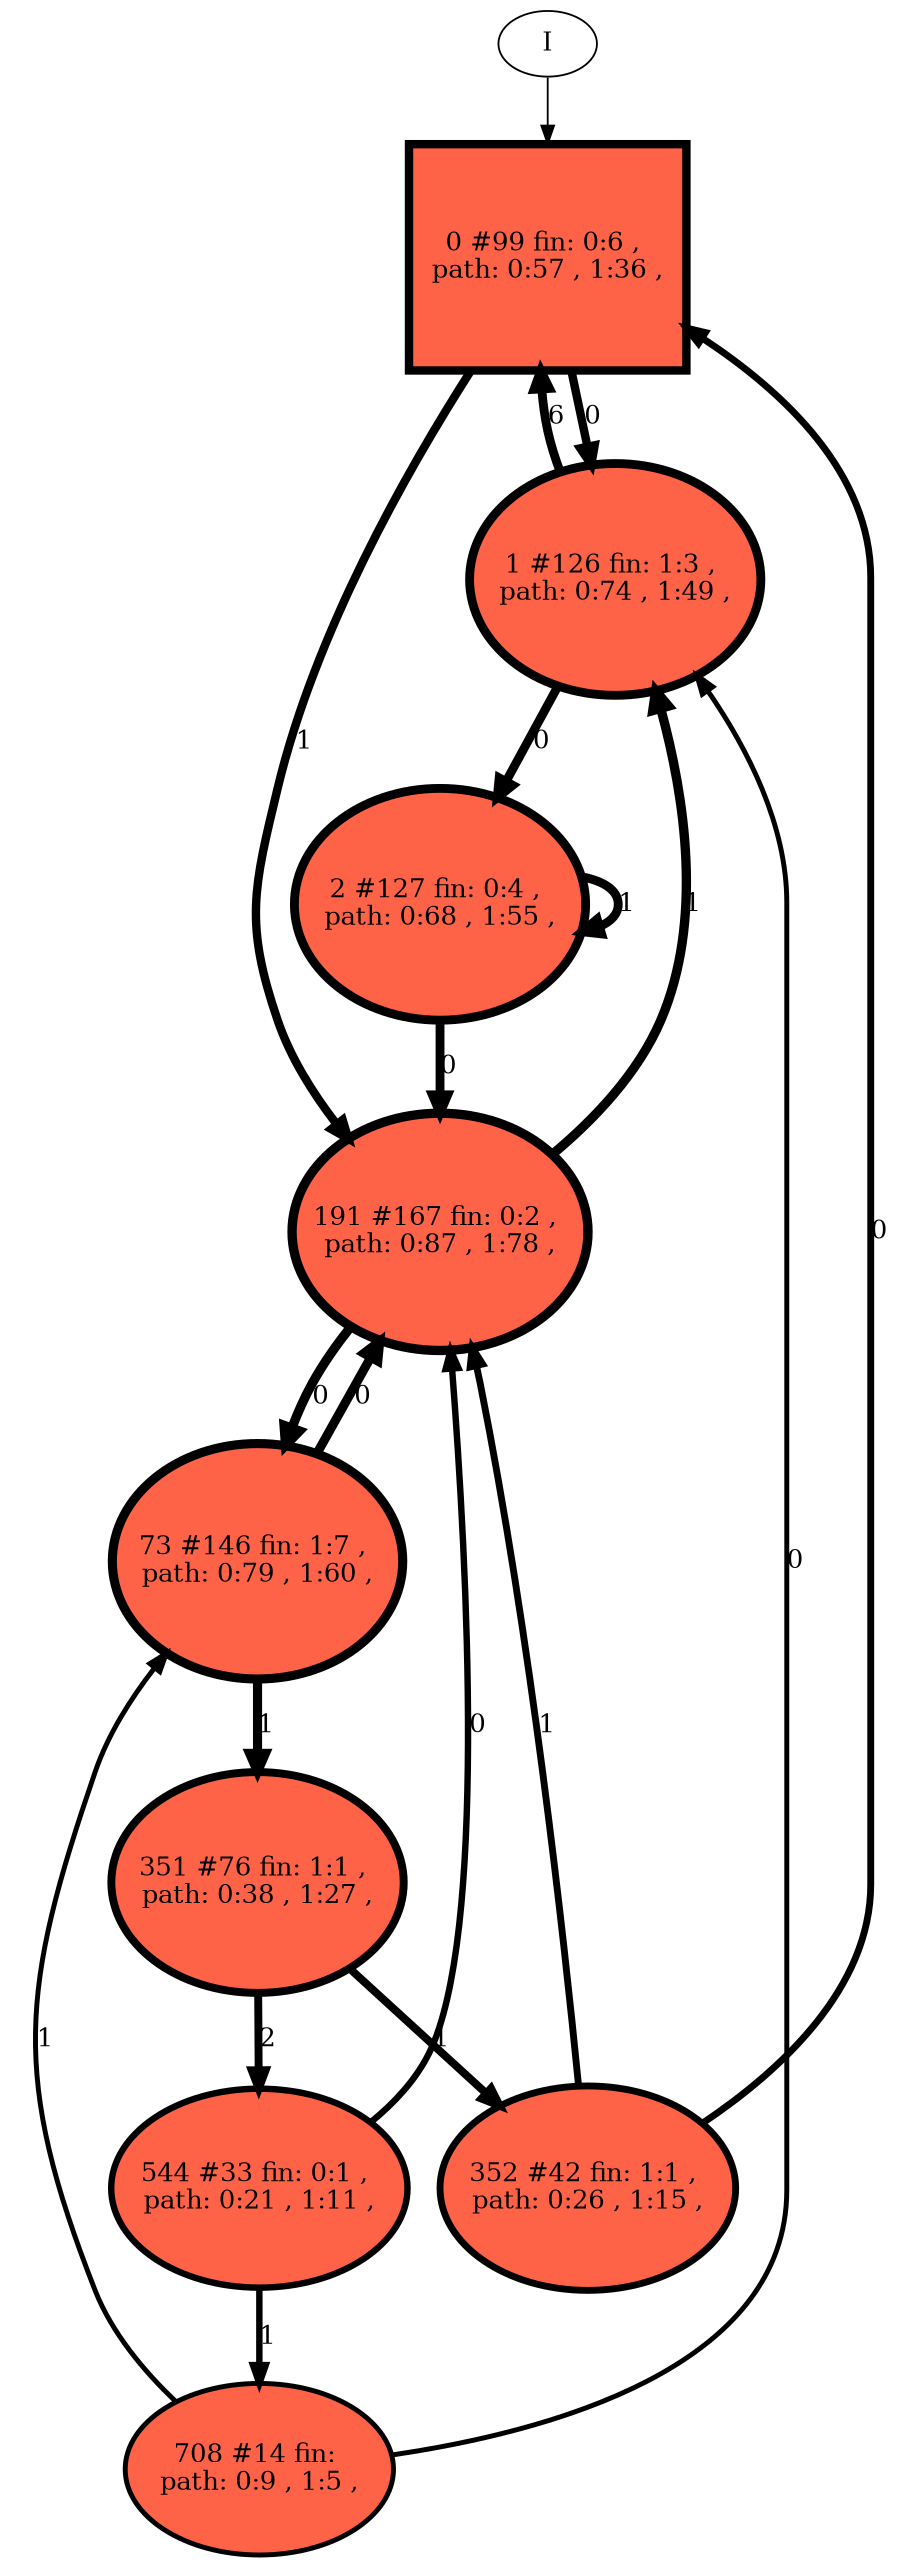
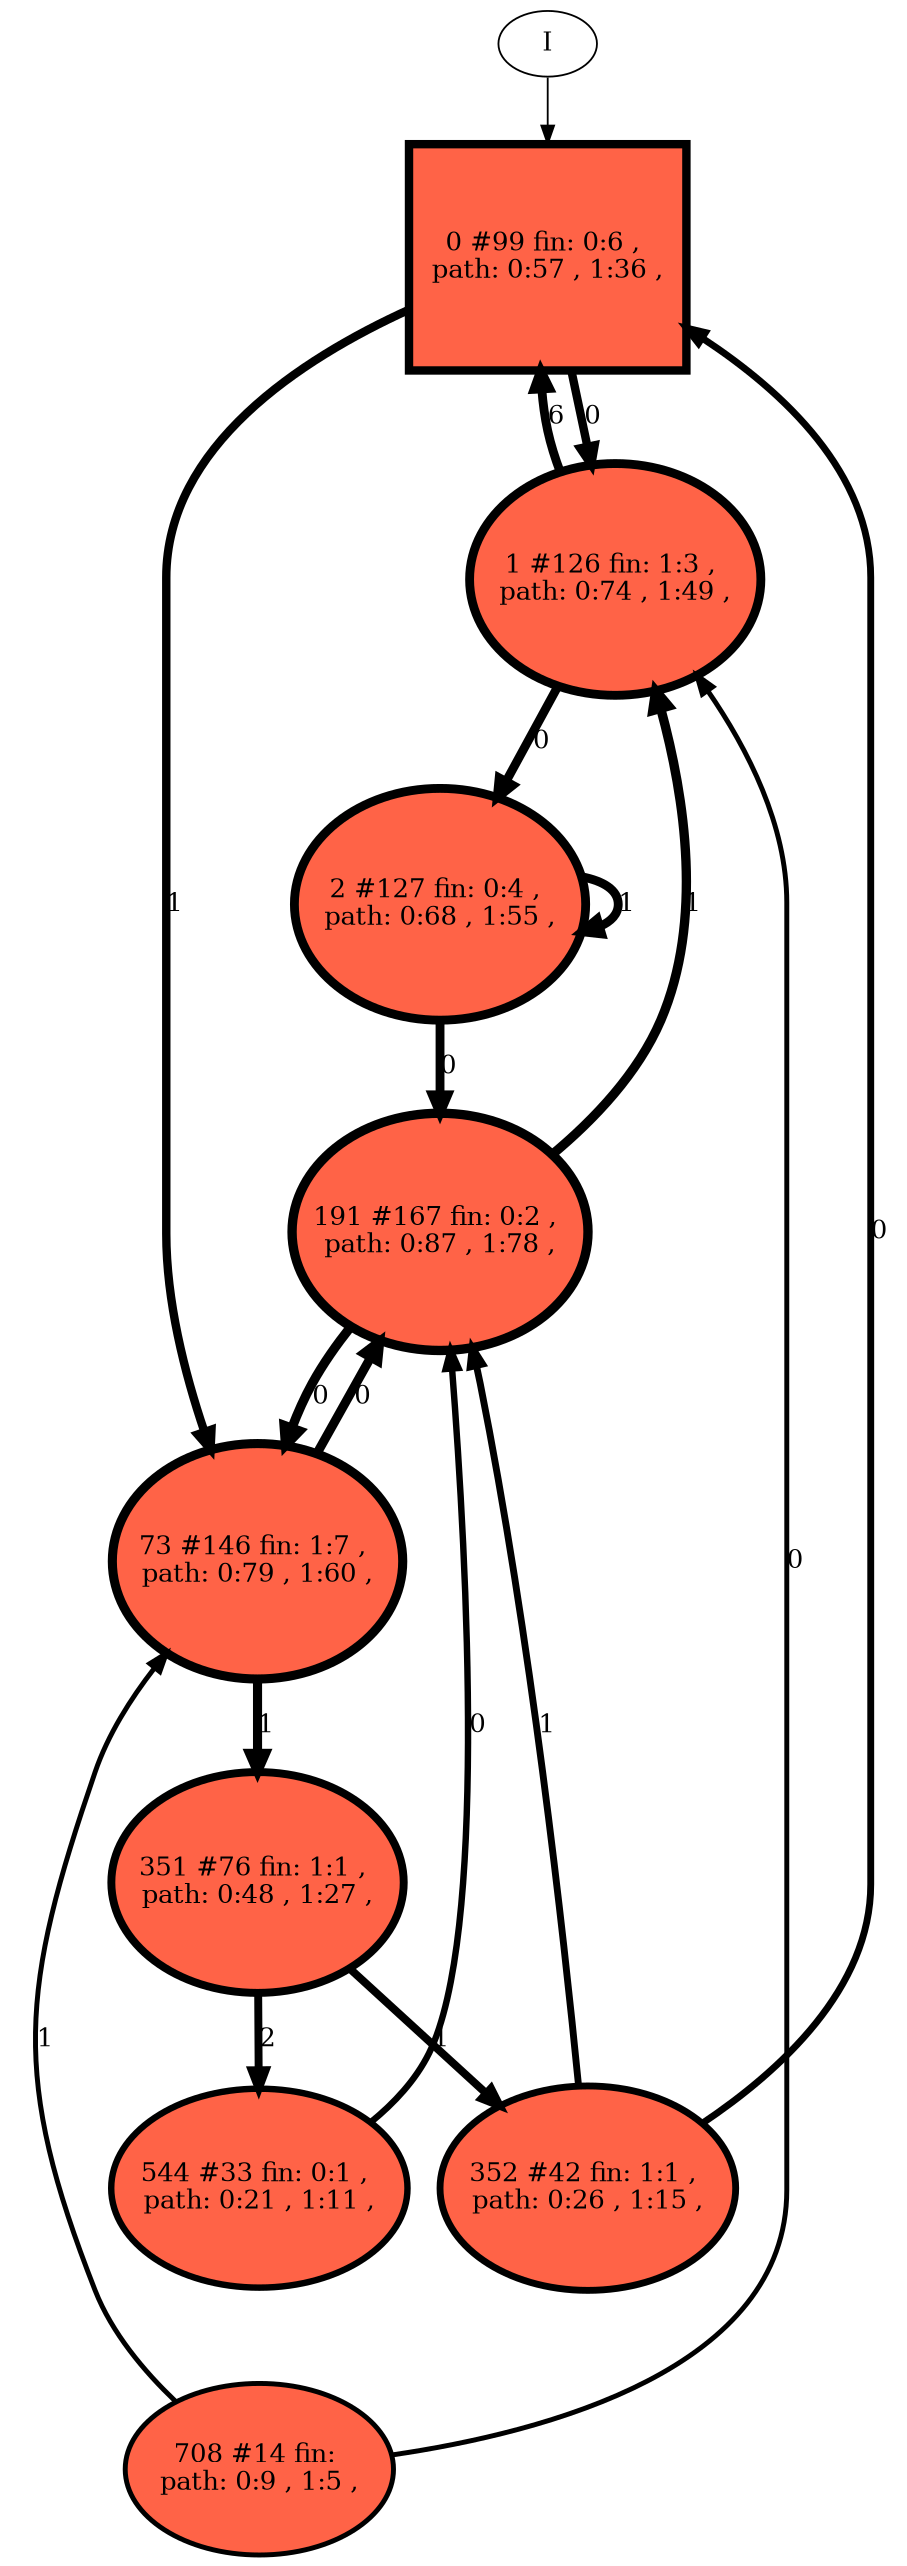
(292, 737) -> (166, 816)
(258, 1882) -> (258, 1882)
(259, 2326) -> none
